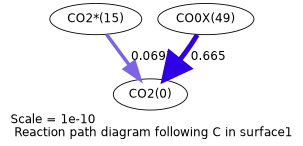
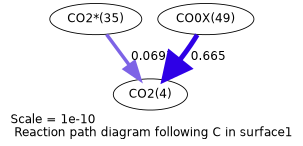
(96, 19) -> (96, 19)
(150, 94) -> (150, 94)
